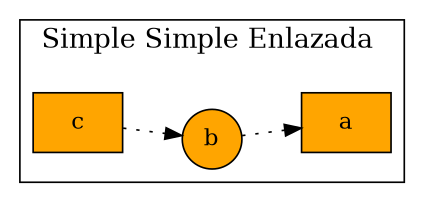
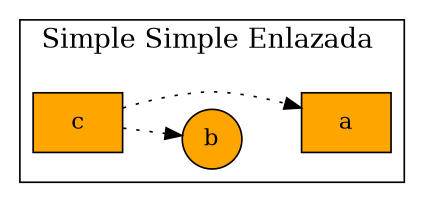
(264, 133) -> (204, 92)
